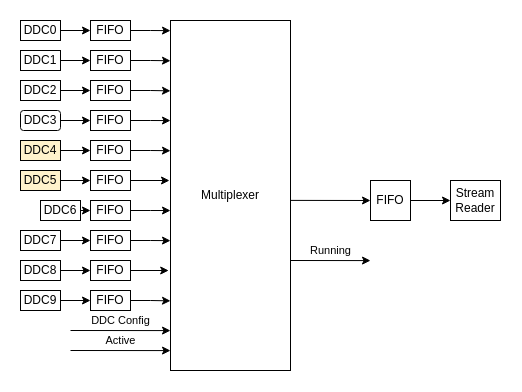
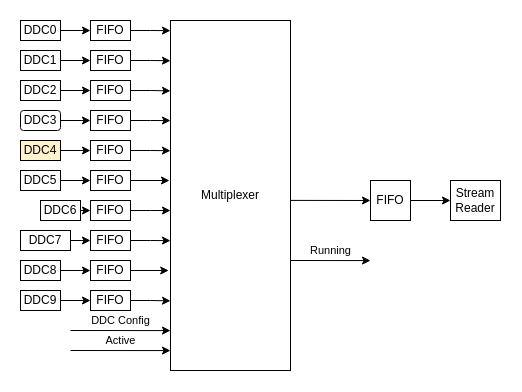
(41, 181) -> (41, 181)
(41, 241) -> (46, 241)
